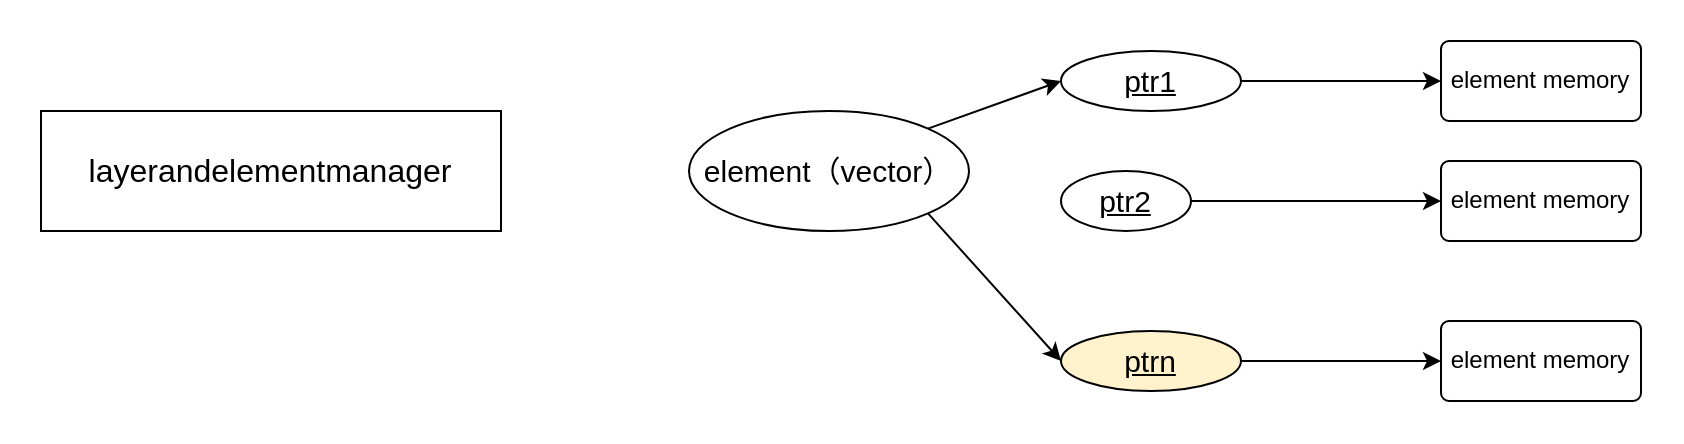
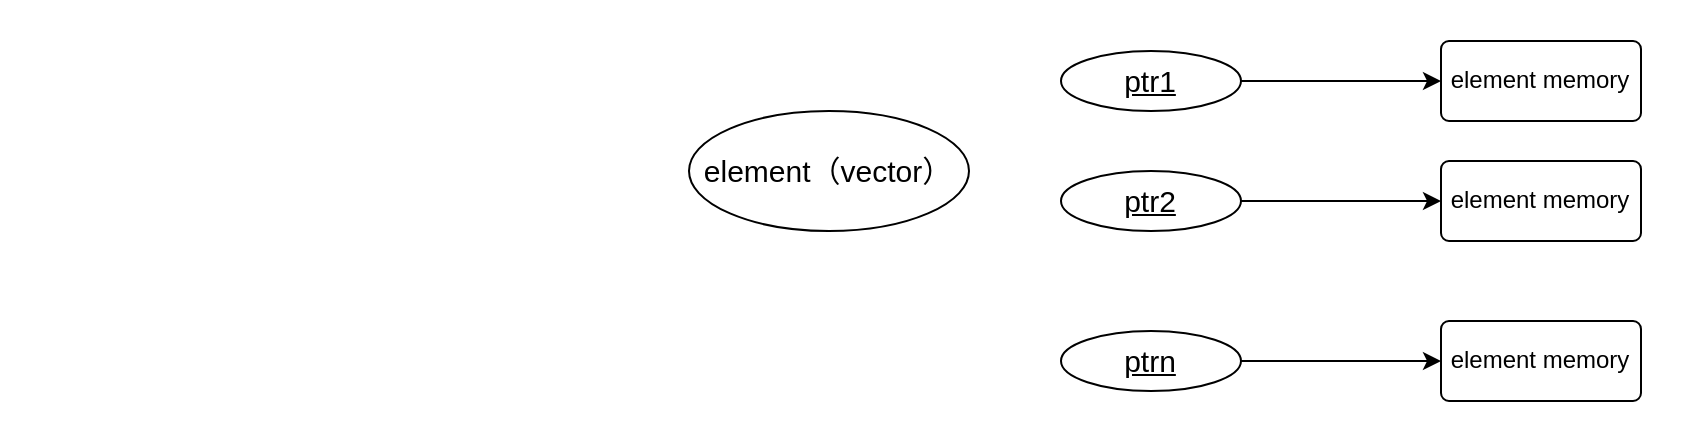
(989, 107) -> none
(271, 171) -> none
(1126, 201) -> (1151, 201)
(990, 282) -> none
(1151, 361) -> (1151, 361)
